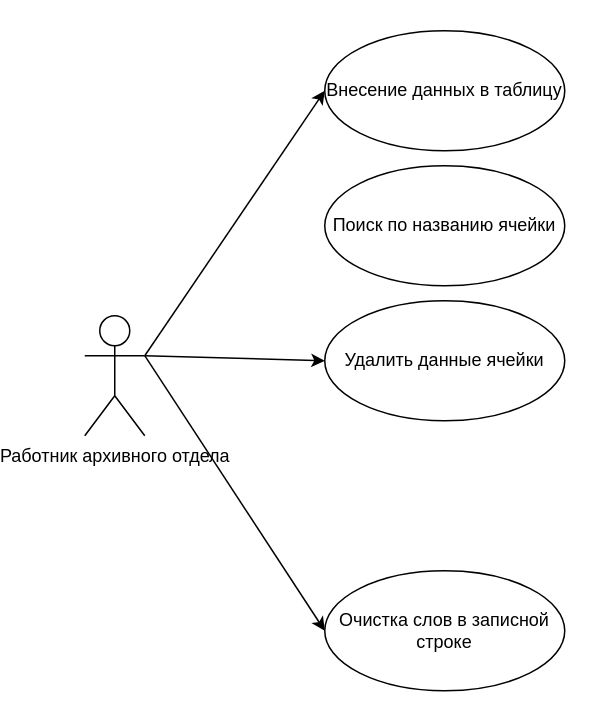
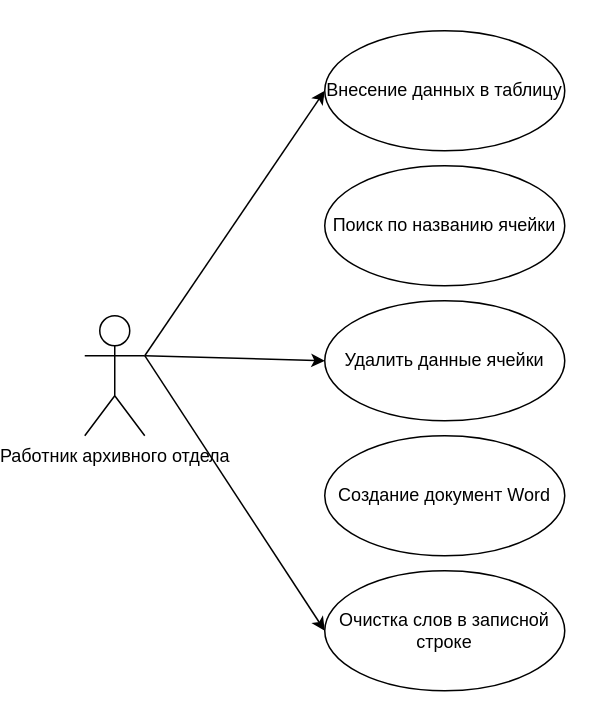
none -> (445, 496)
